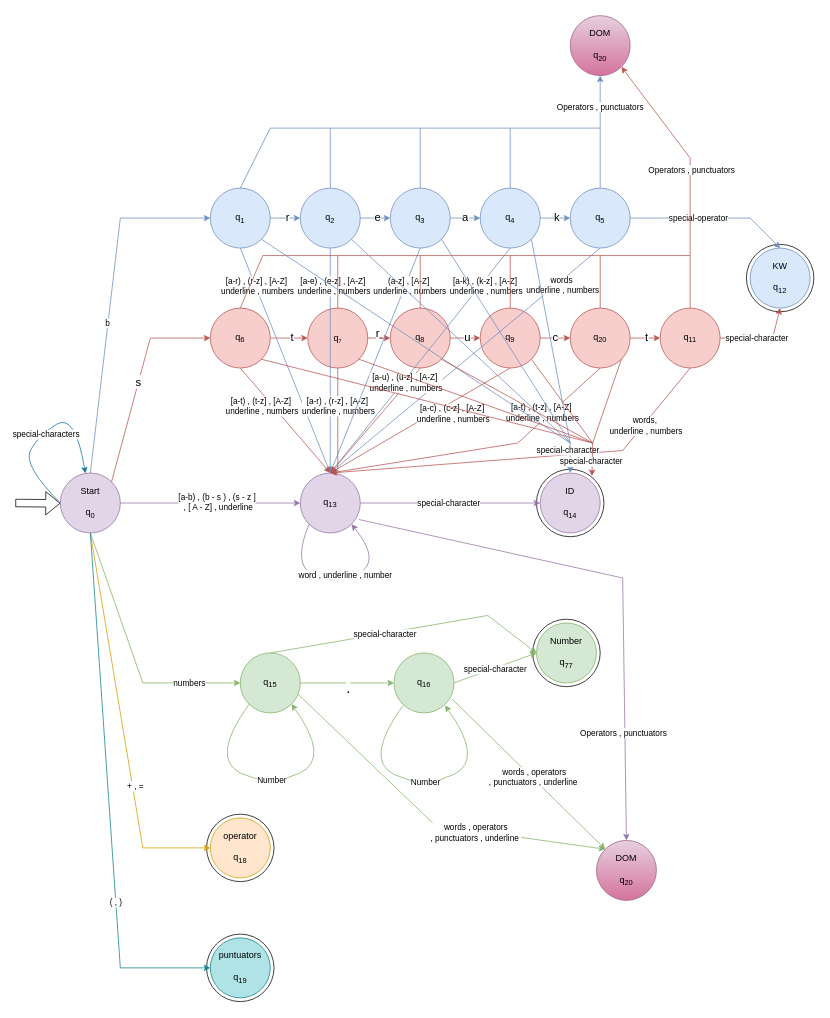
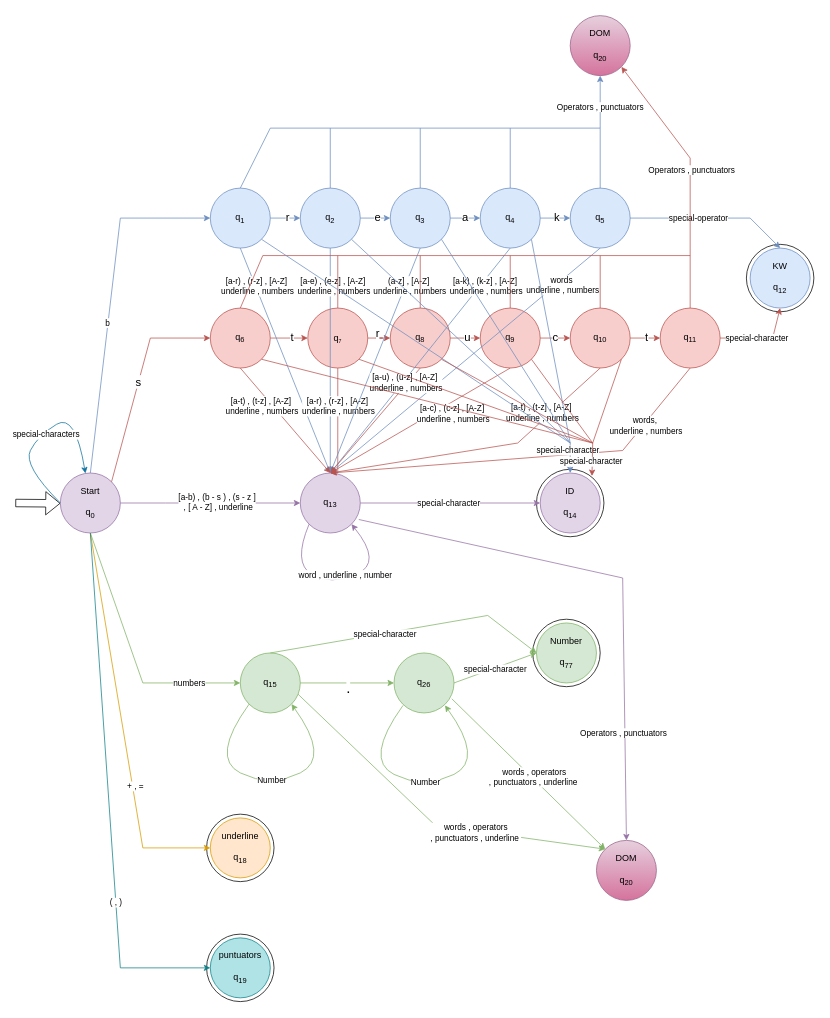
(600, 338) -> (600, 338)
(424, 683) -> (424, 683)
(240, 848) -> (240, 848)
